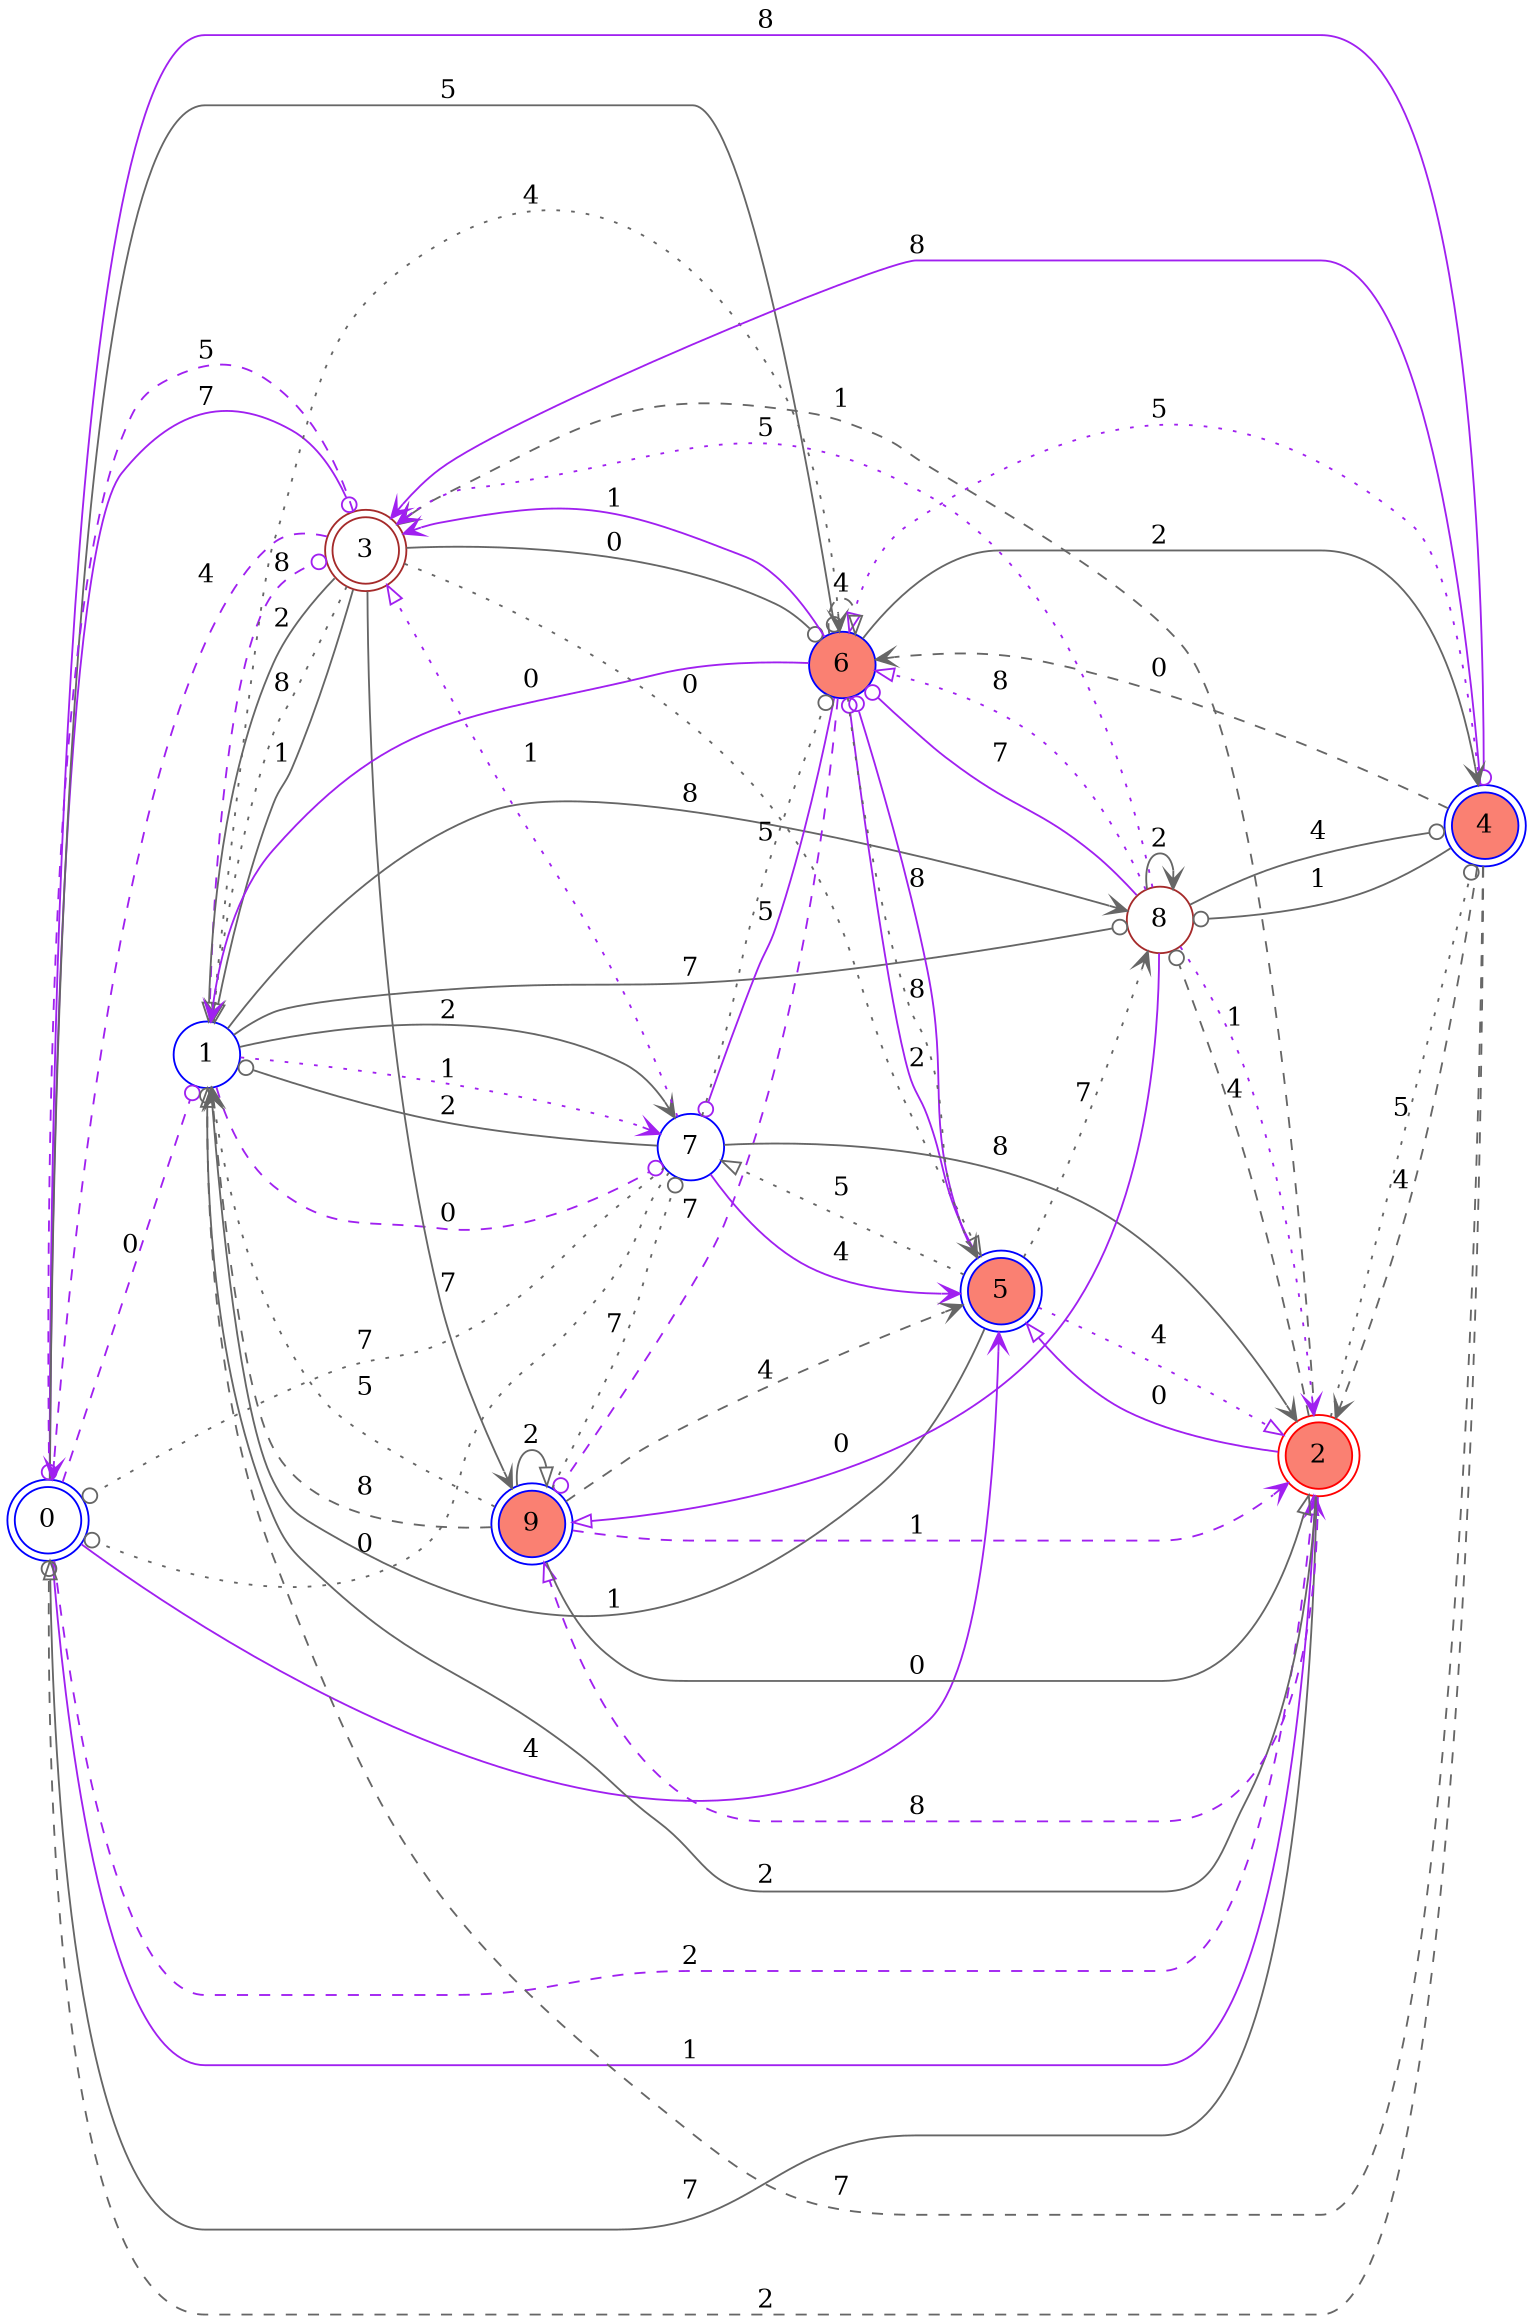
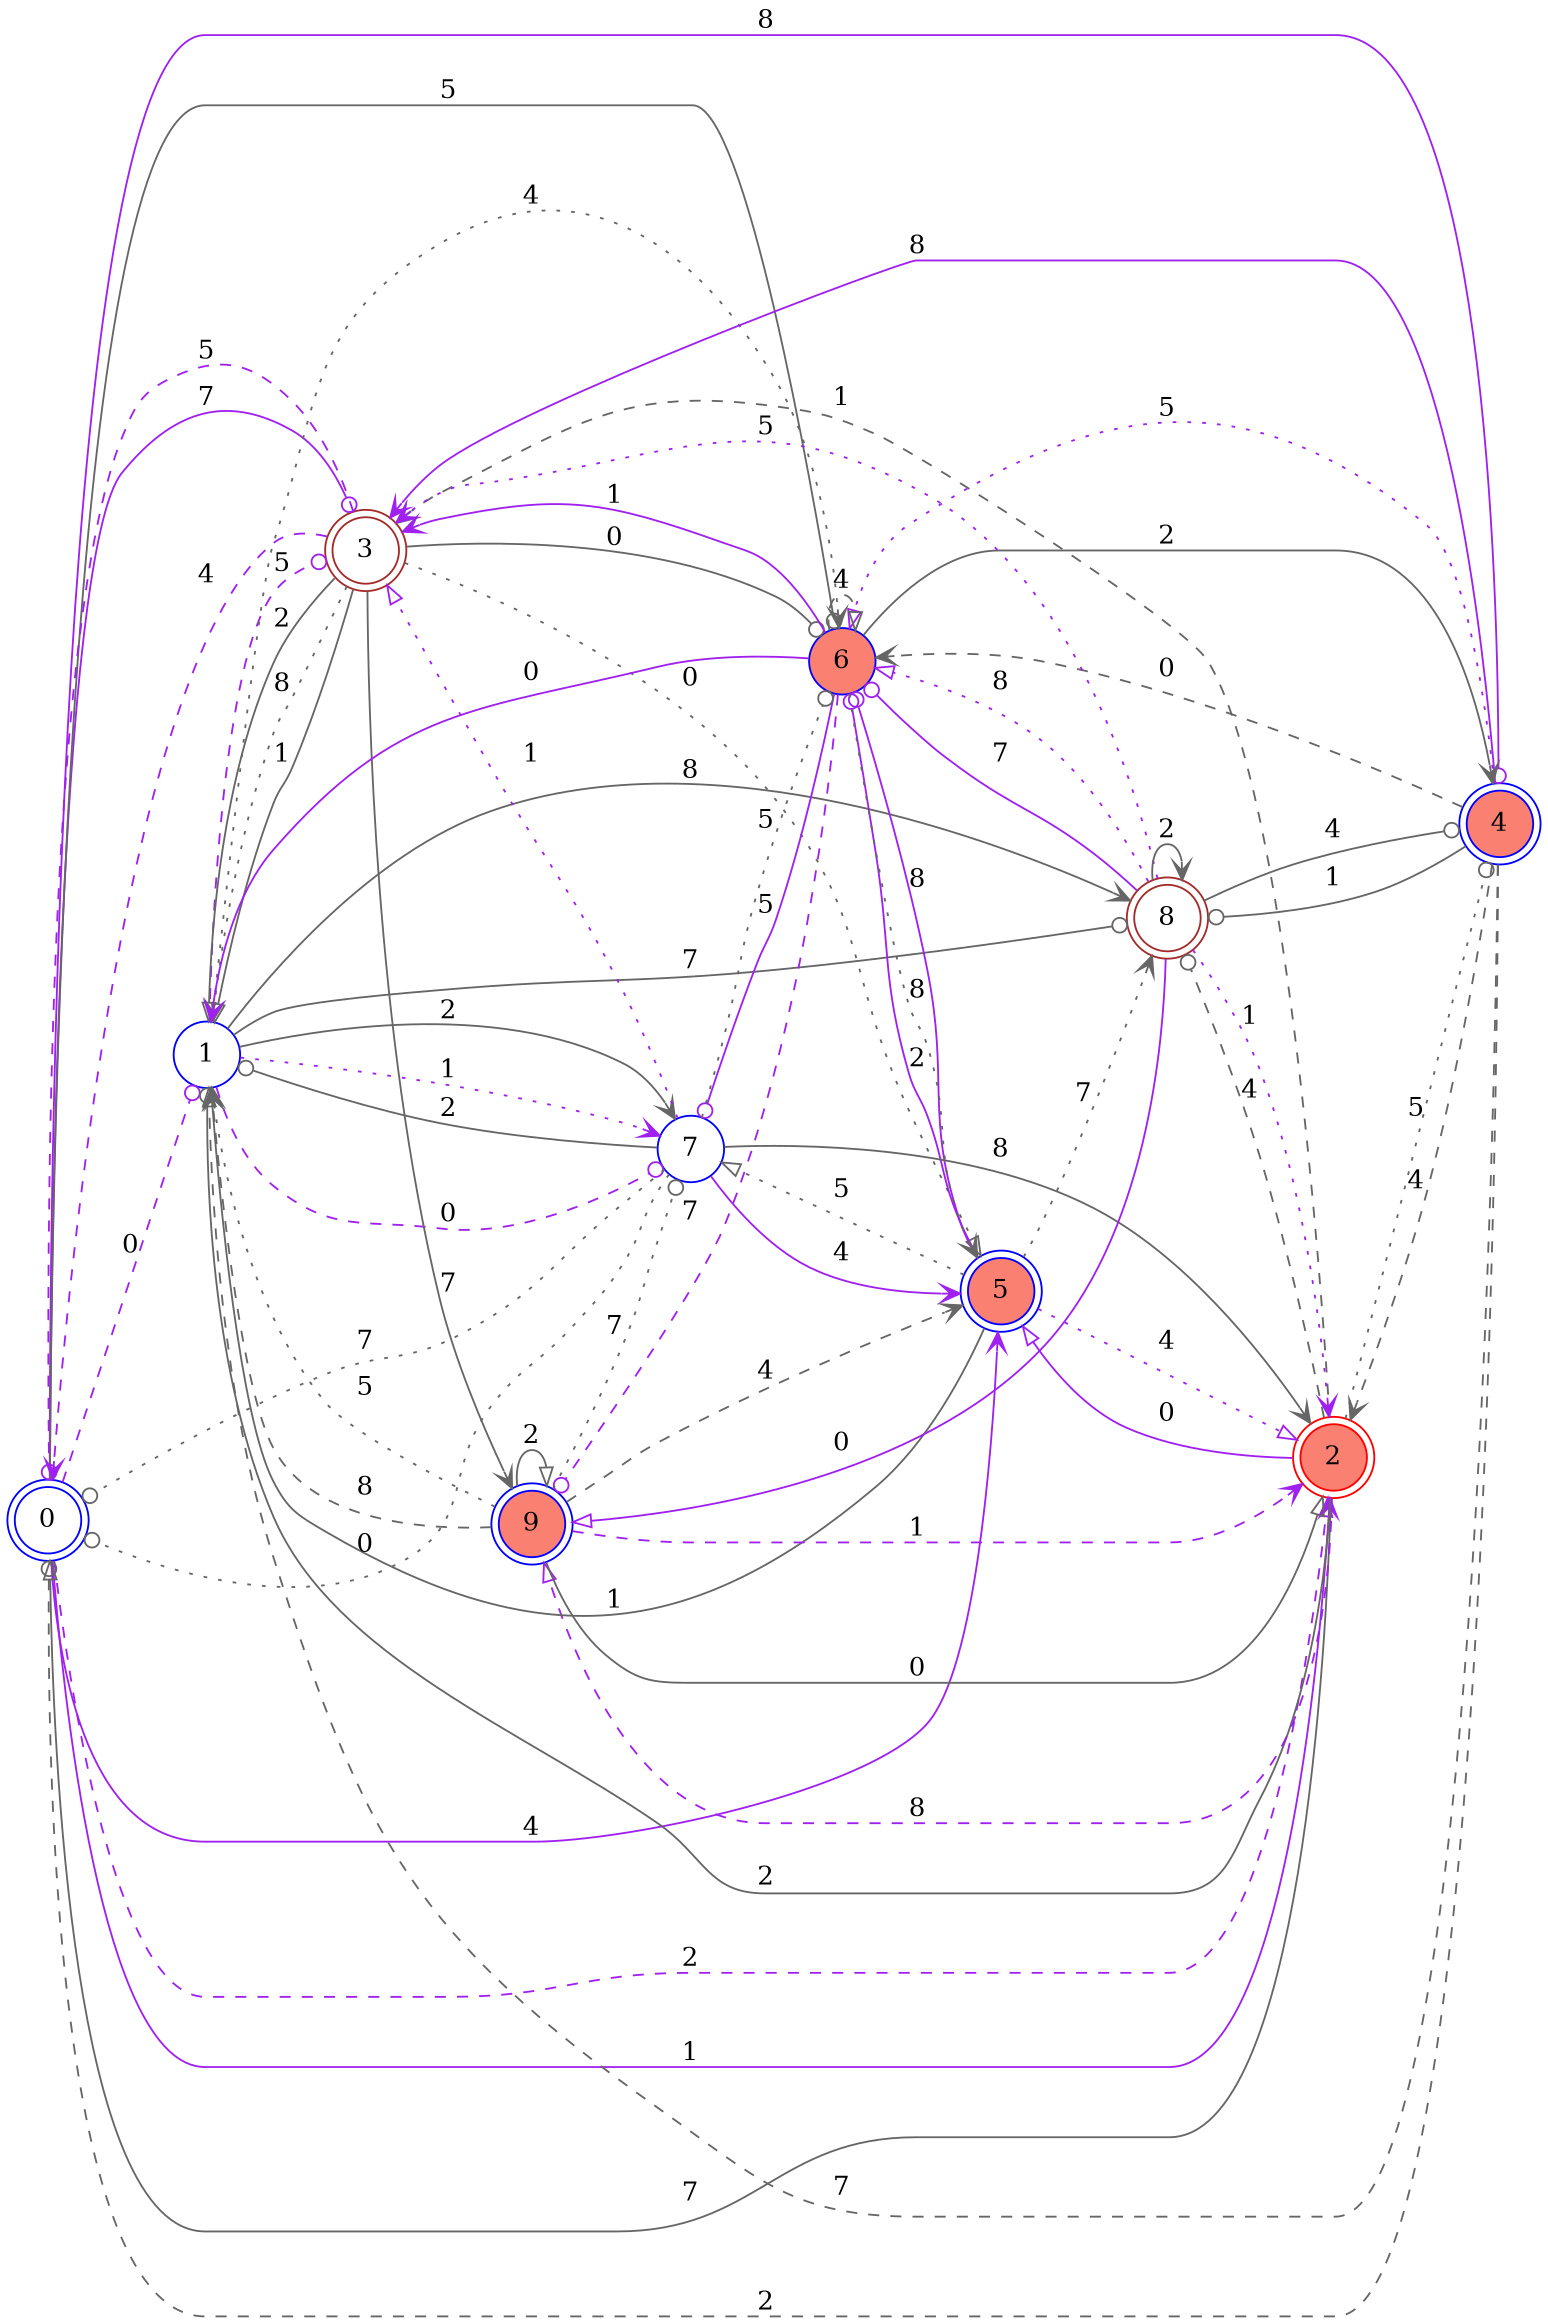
(283, 564) -> (283, 564)
(1160, 920) -> (1167, 918)
